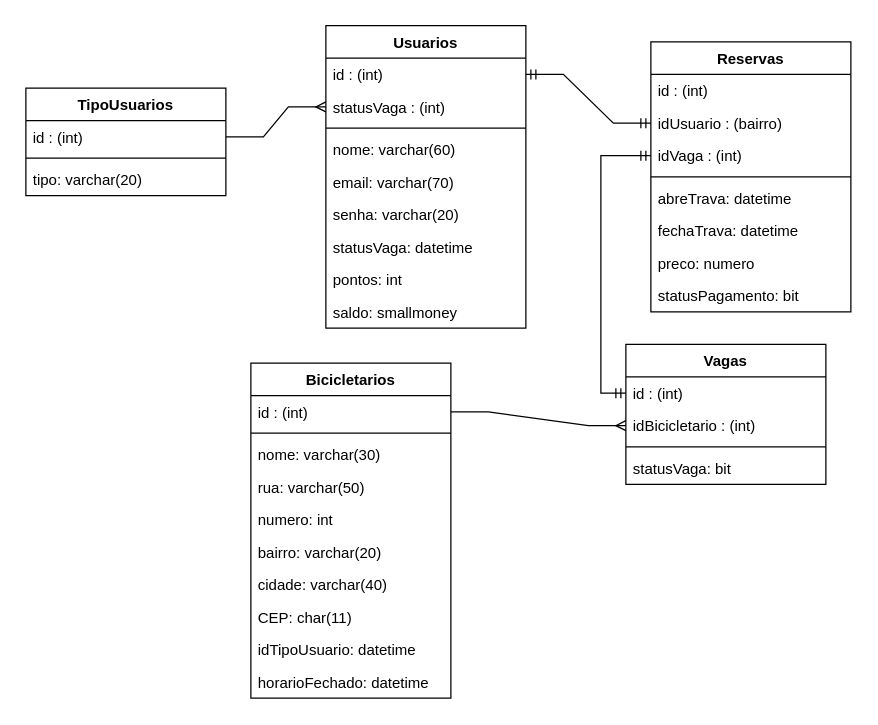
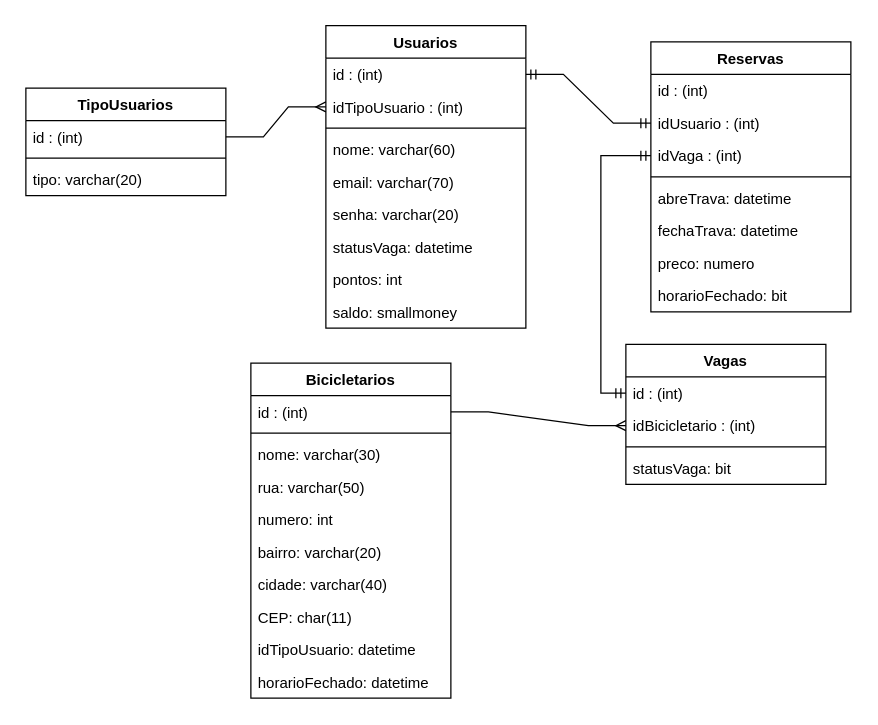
(400, 108) -> (407, 108)
(730, 124) -> (717, 124)
(736, 296) -> (730, 296)
